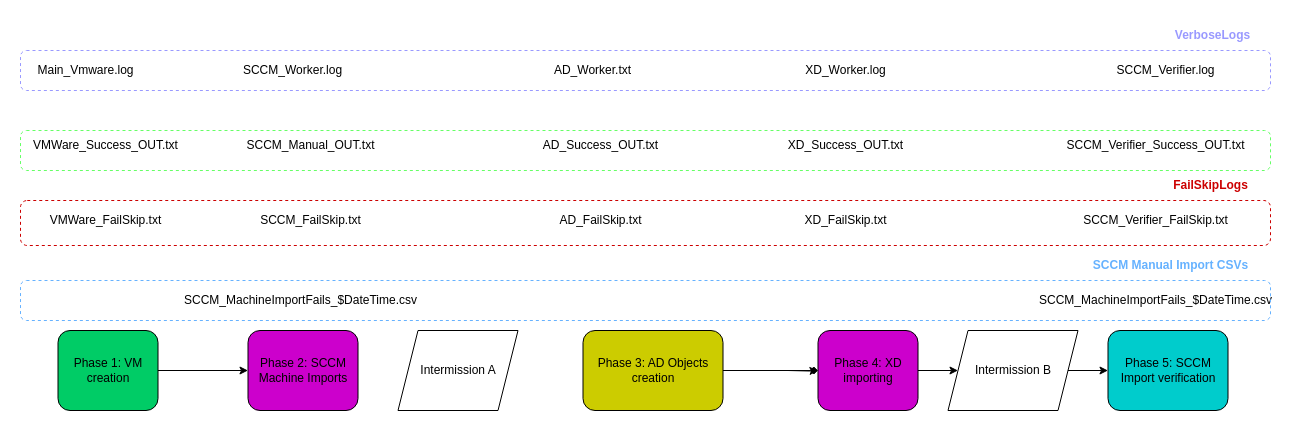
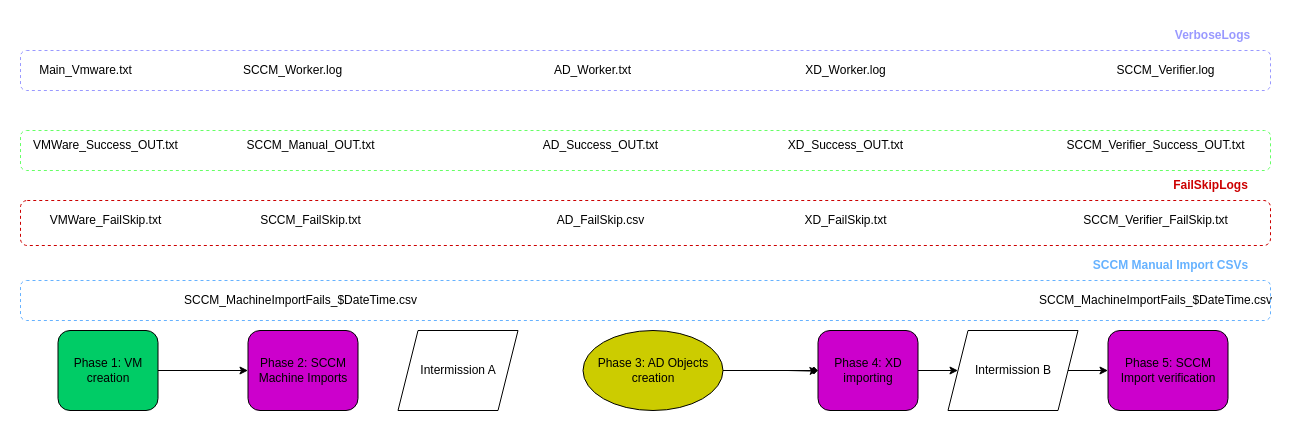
(86, 71) -> (86, 71)
(601, 221) -> (601, 221)
(653, 371) -> (653, 371)
(1168, 371) -> (1168, 371)
